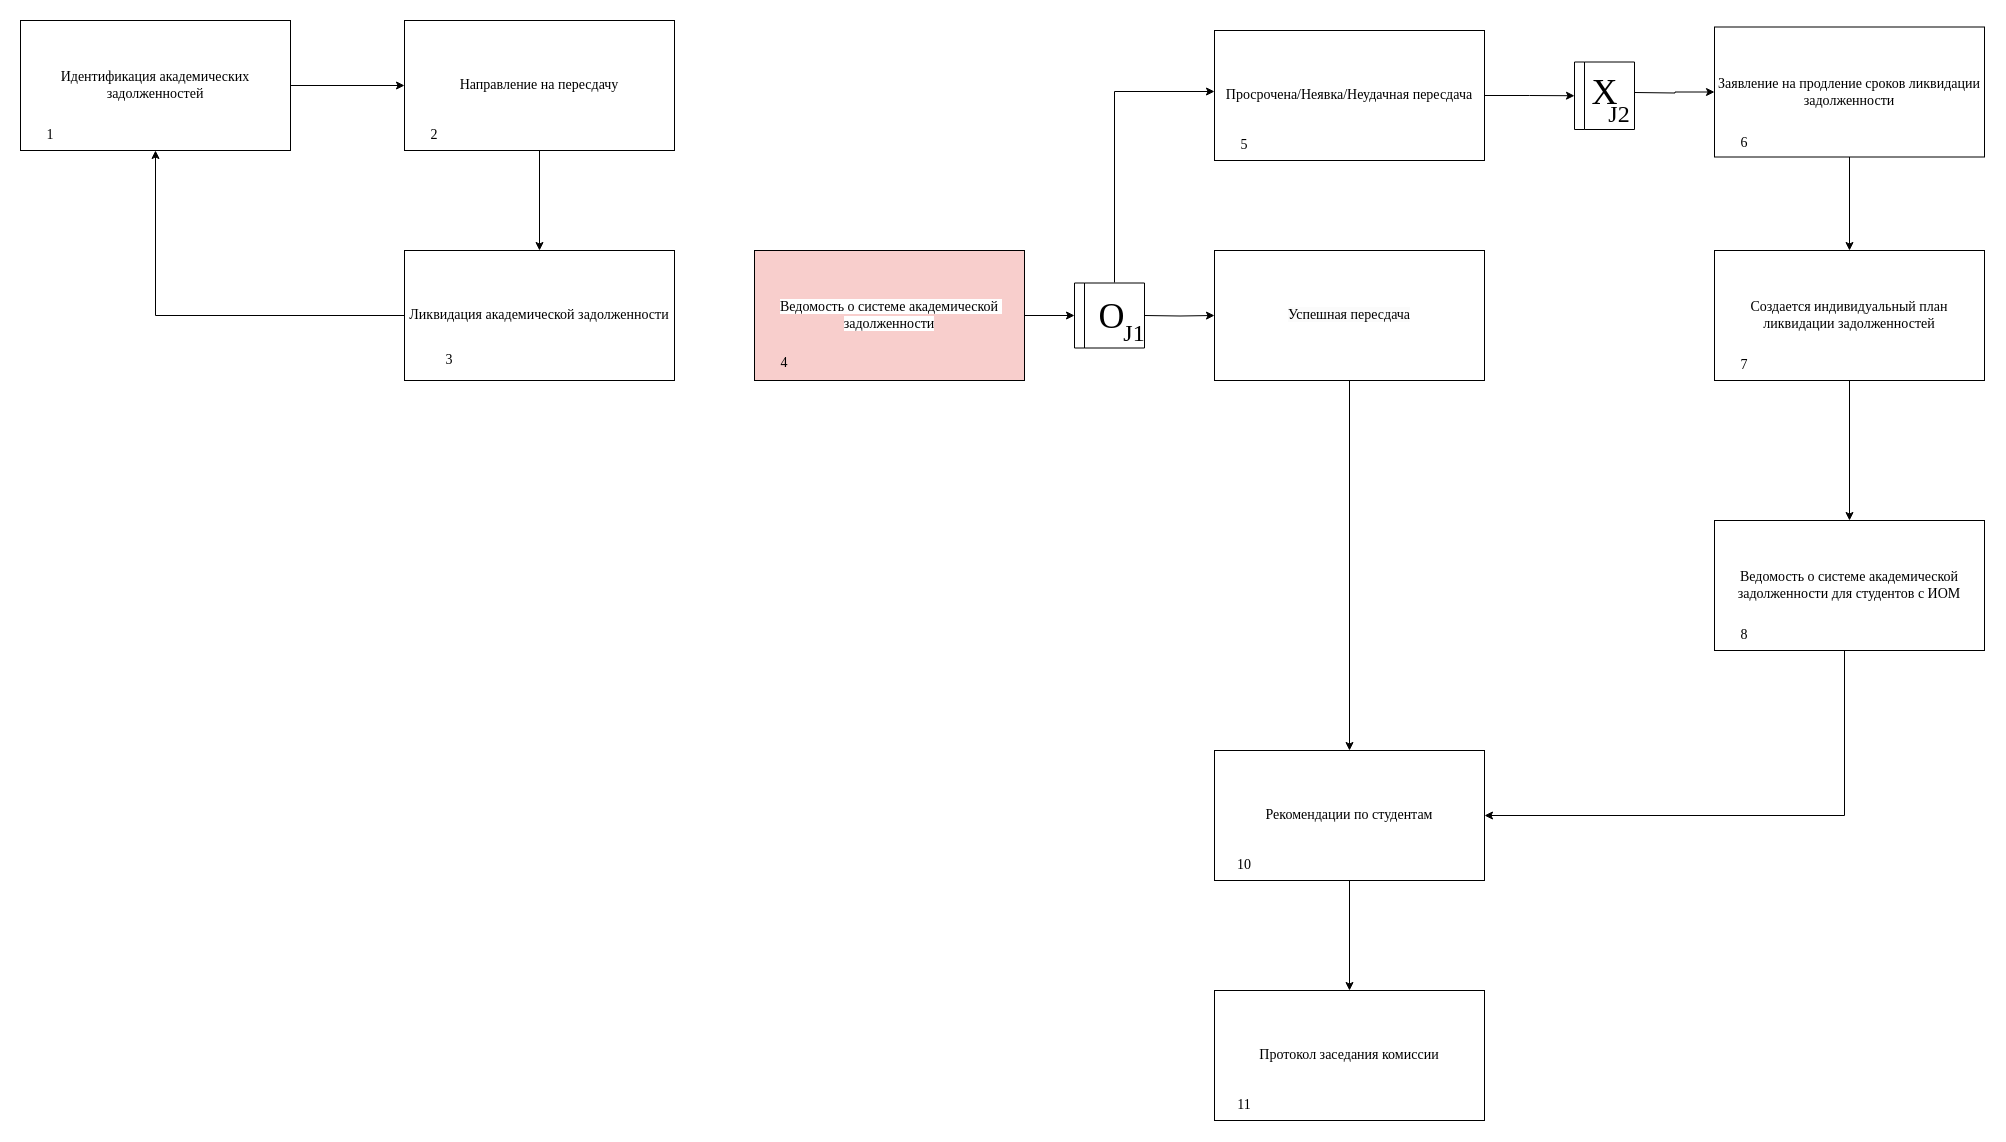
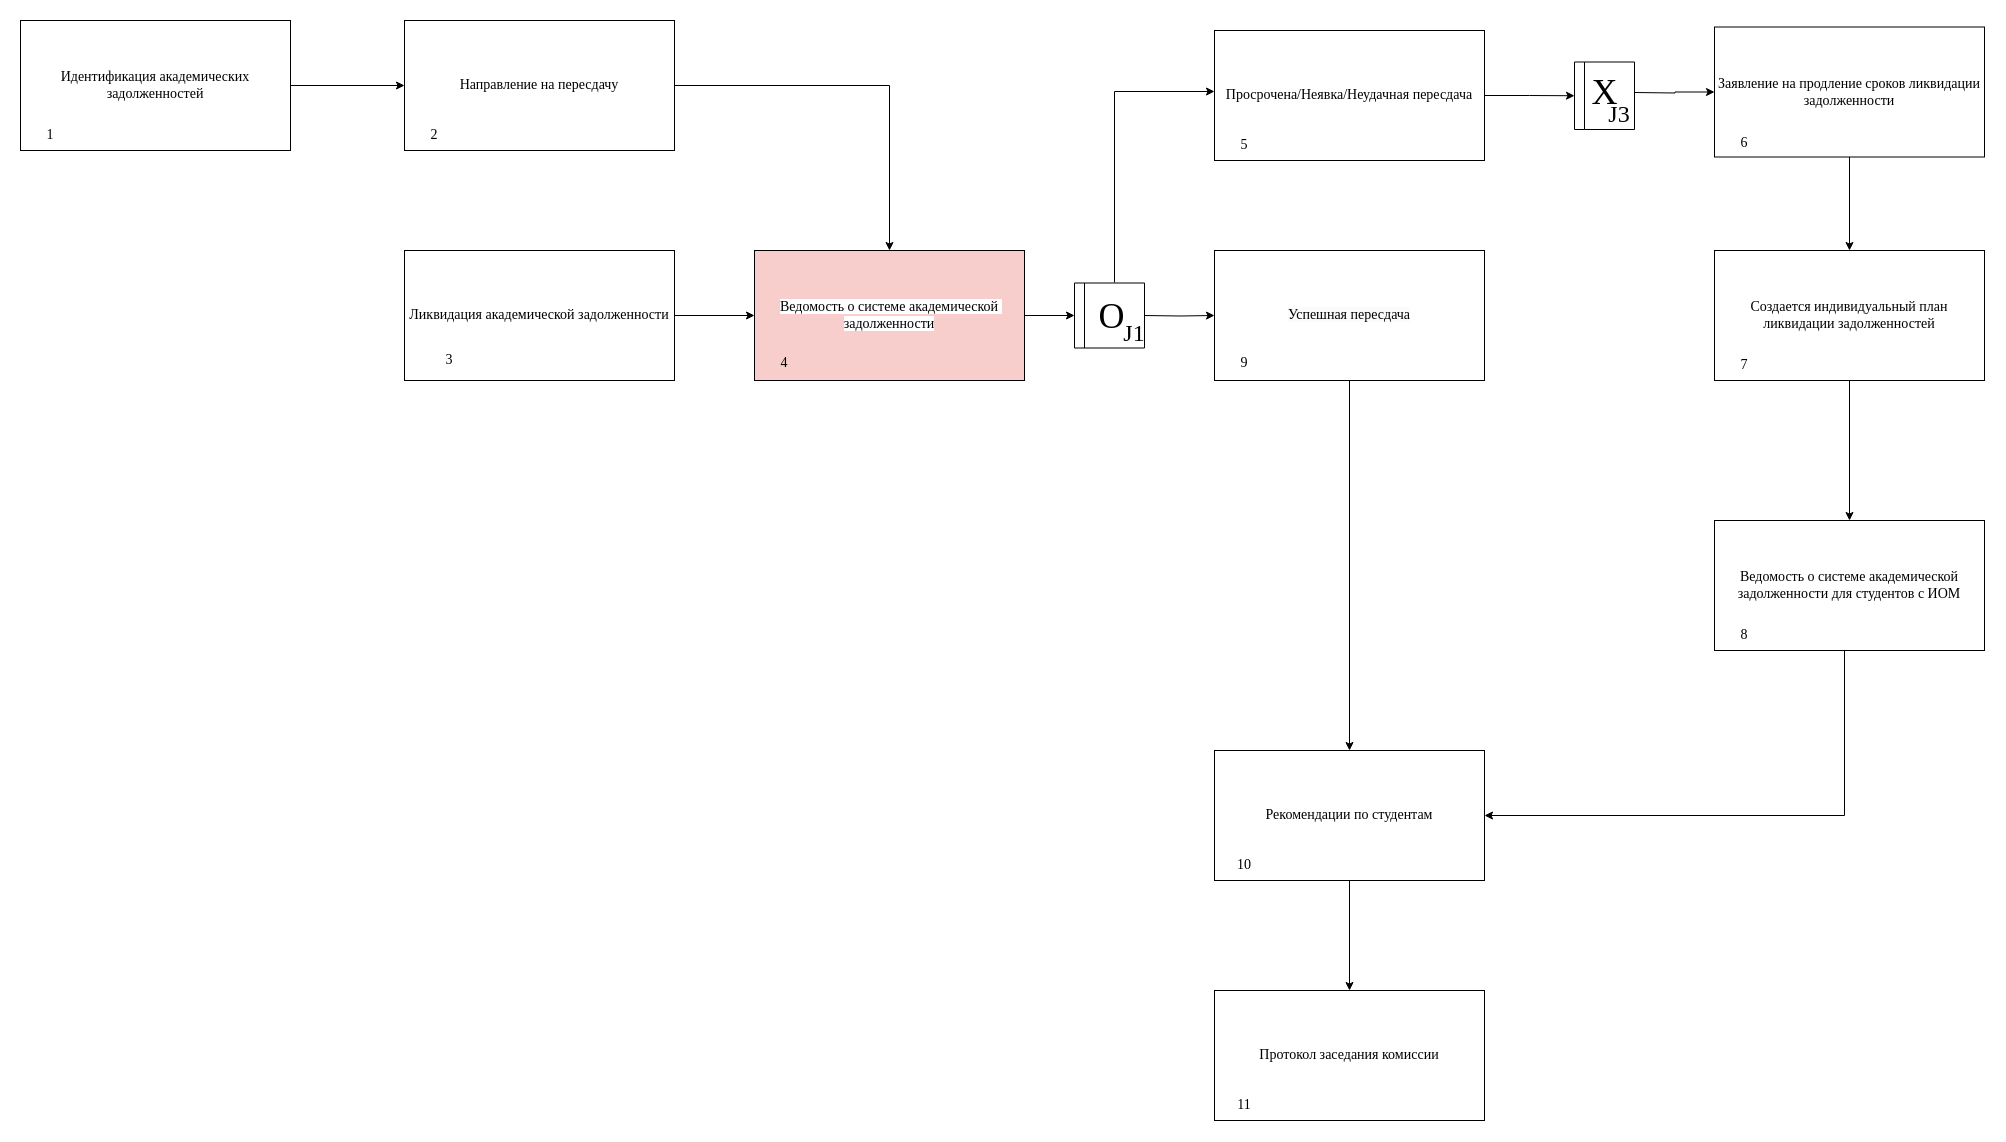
(1620, 115) -> (1620, 115)
(540, 197) -> (861, 86)
(202, 316) -> (711, 316)
none -> (1245, 363)
